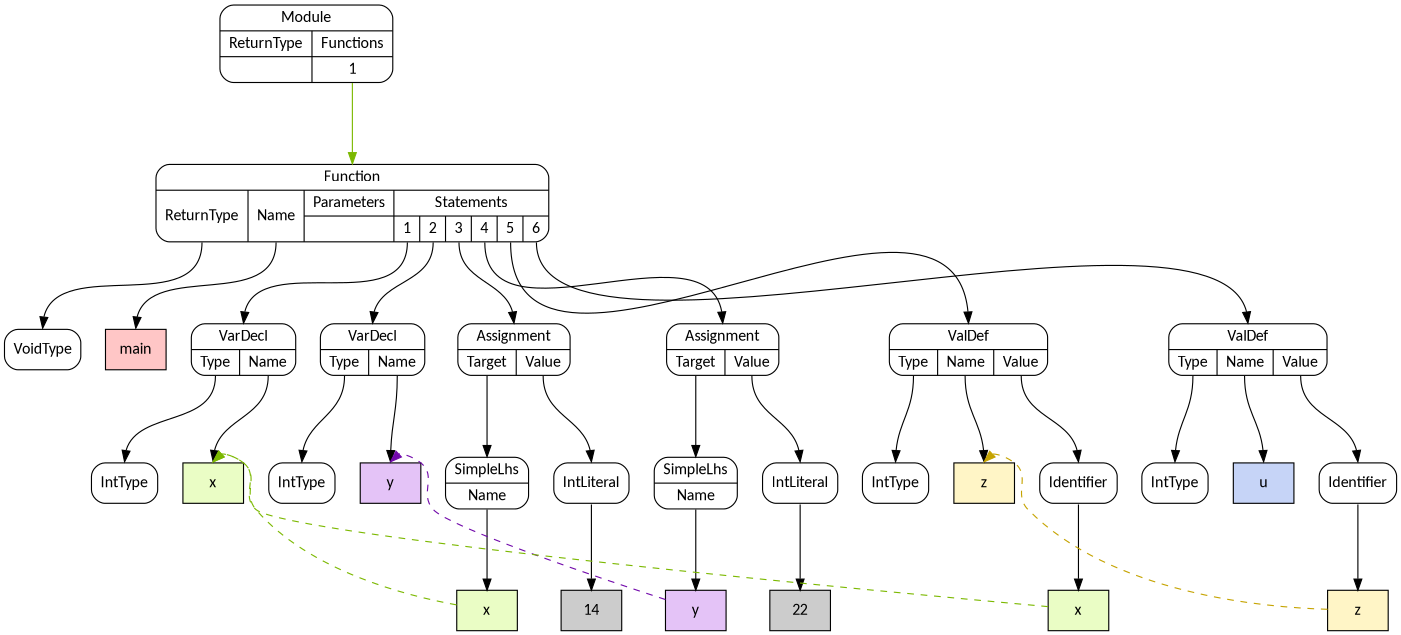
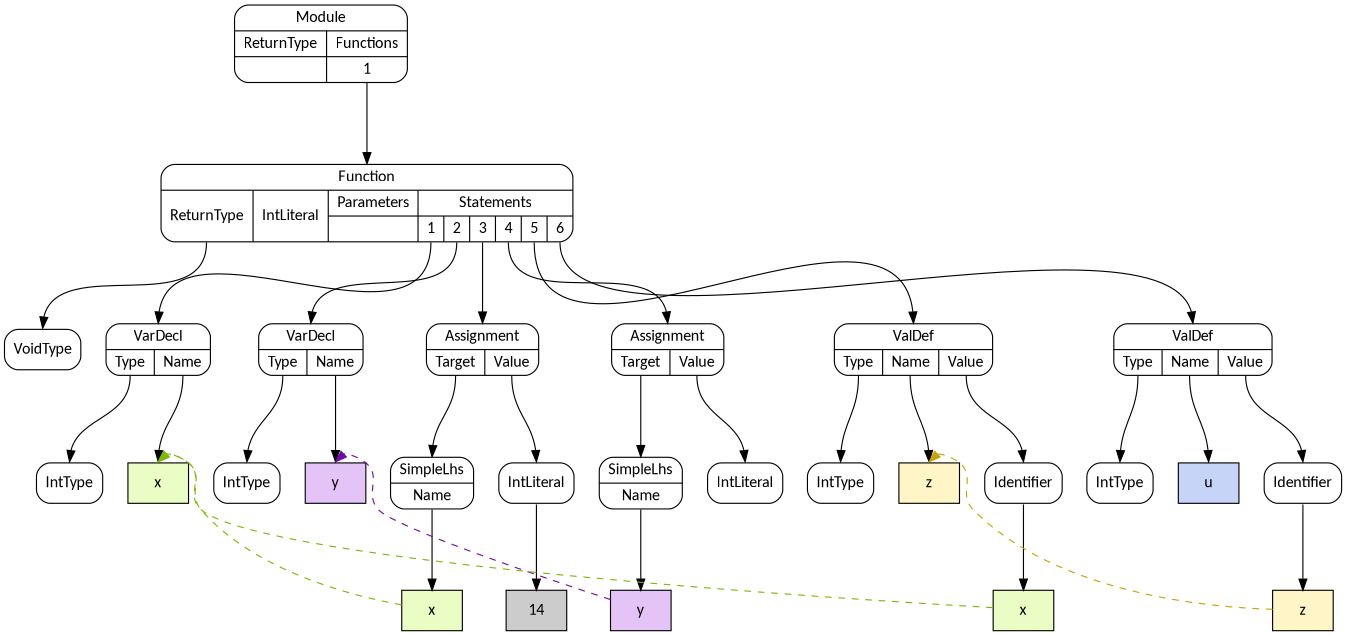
(352, 118) -> (367, 118)
(276, 215) -> (291, 215)
(136, 350) -> none
(800, 610) -> none
